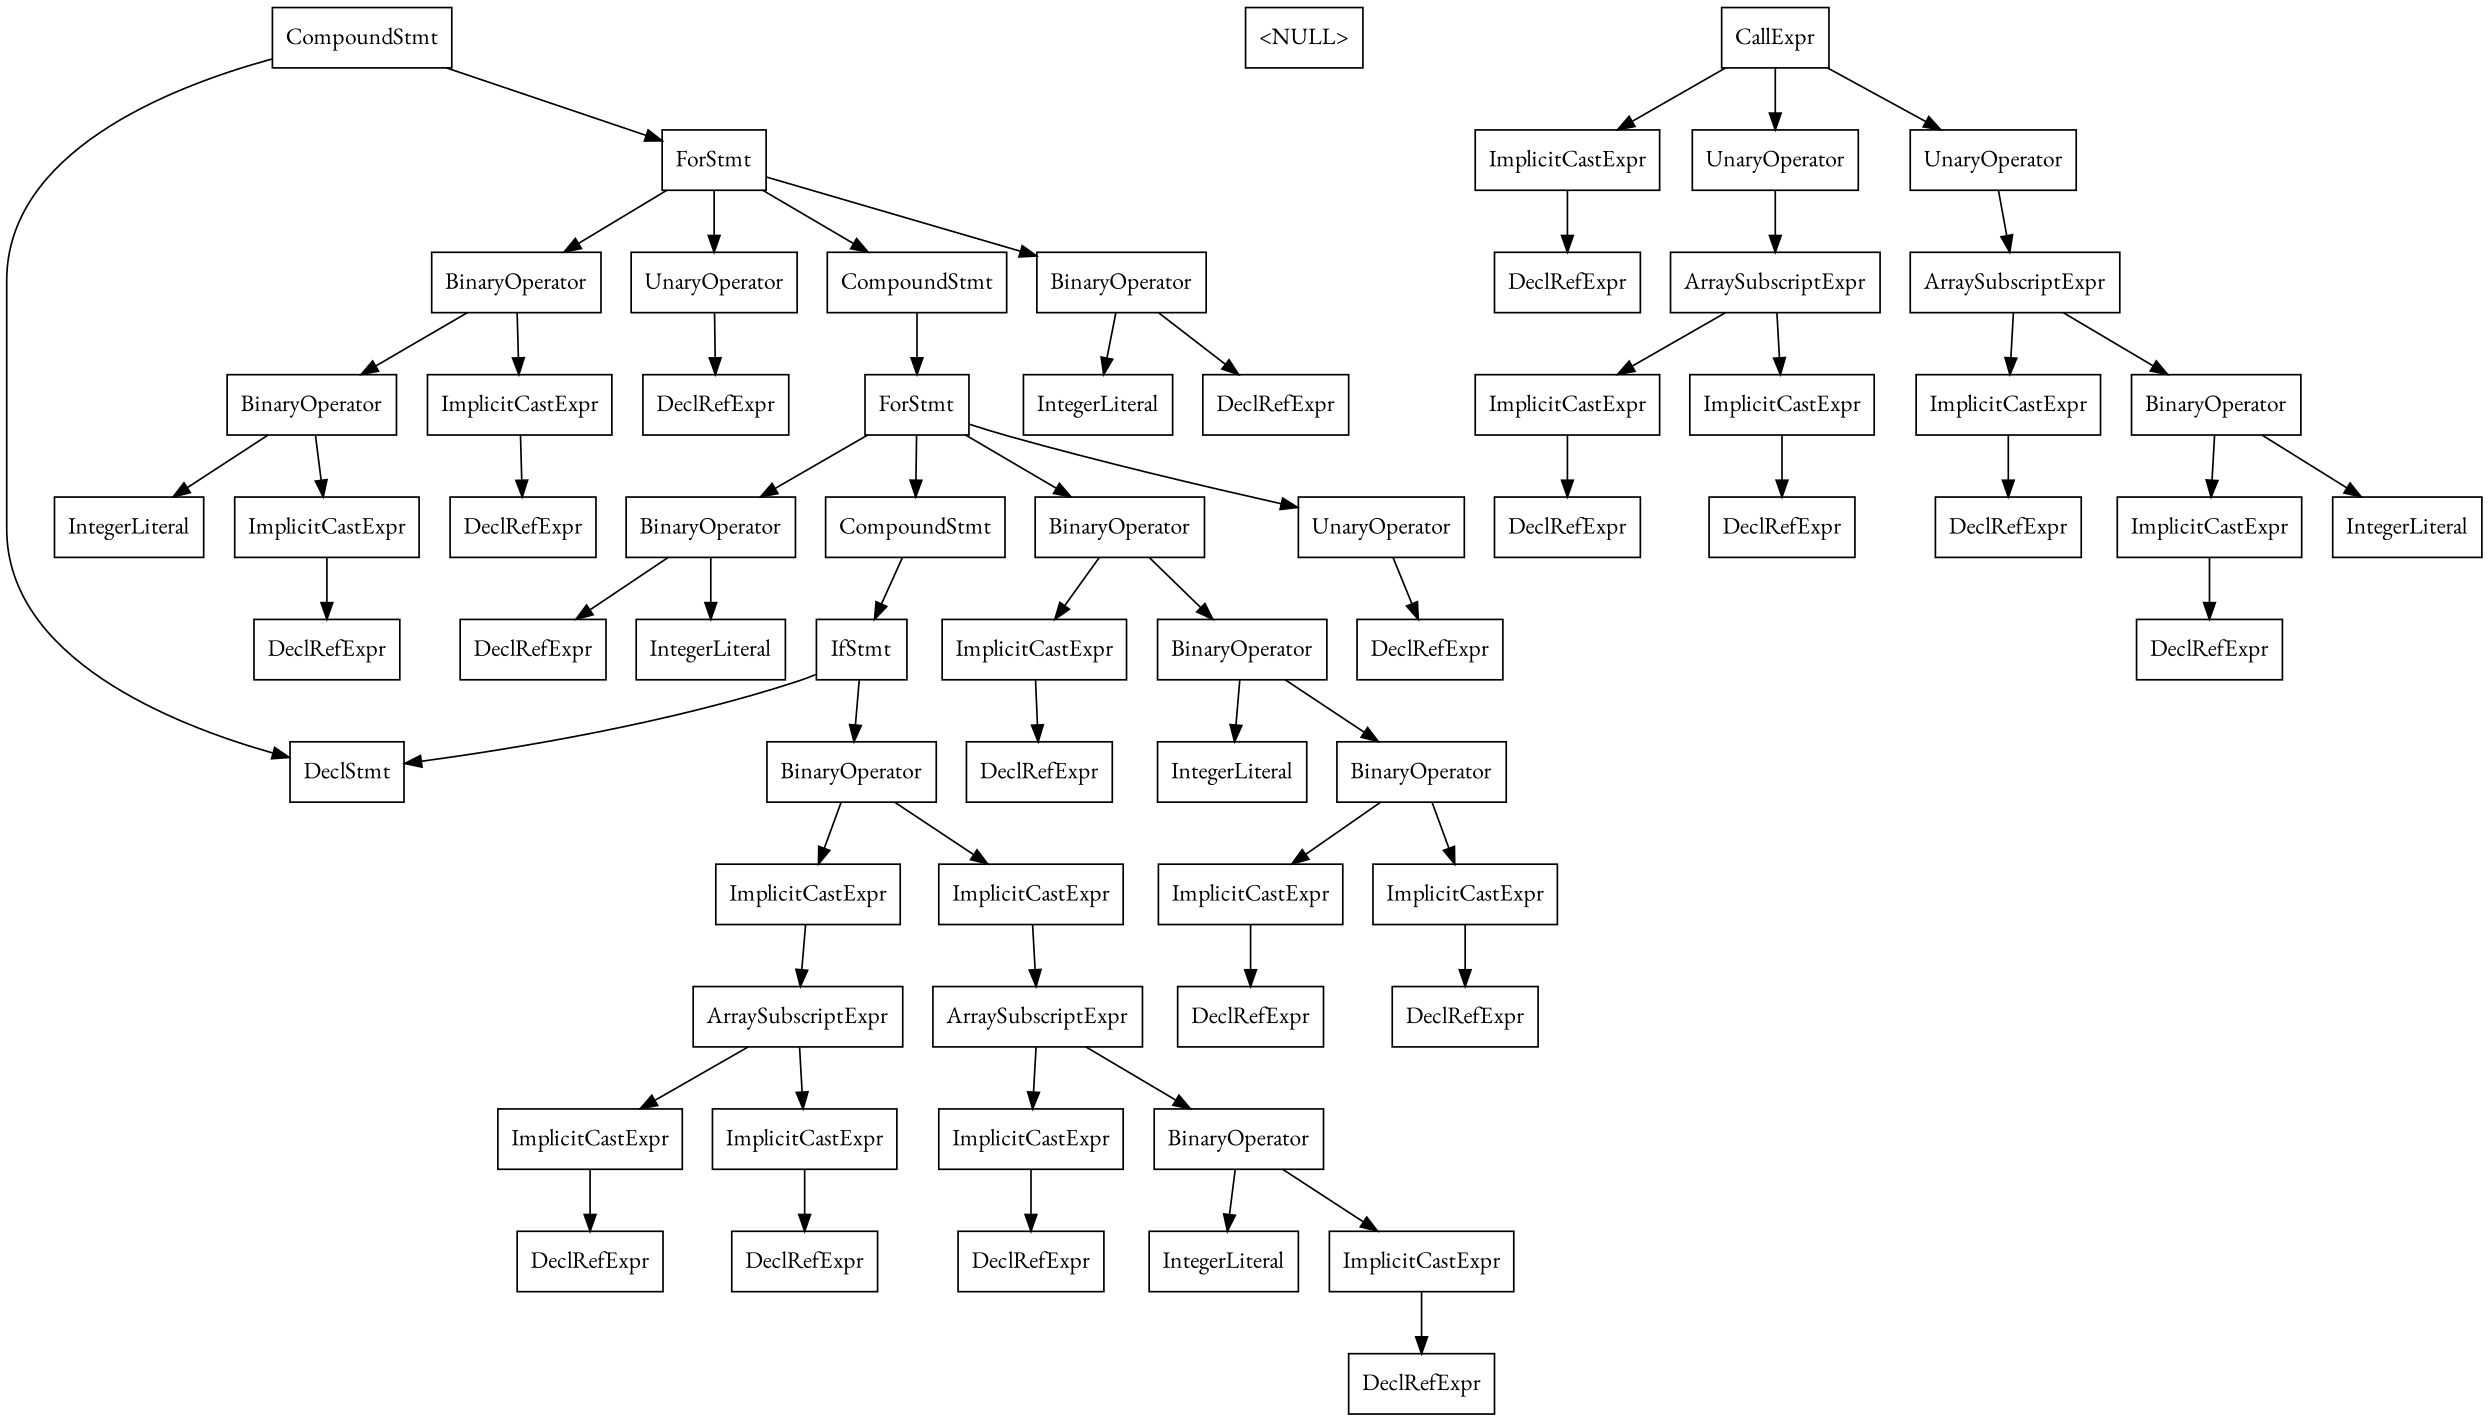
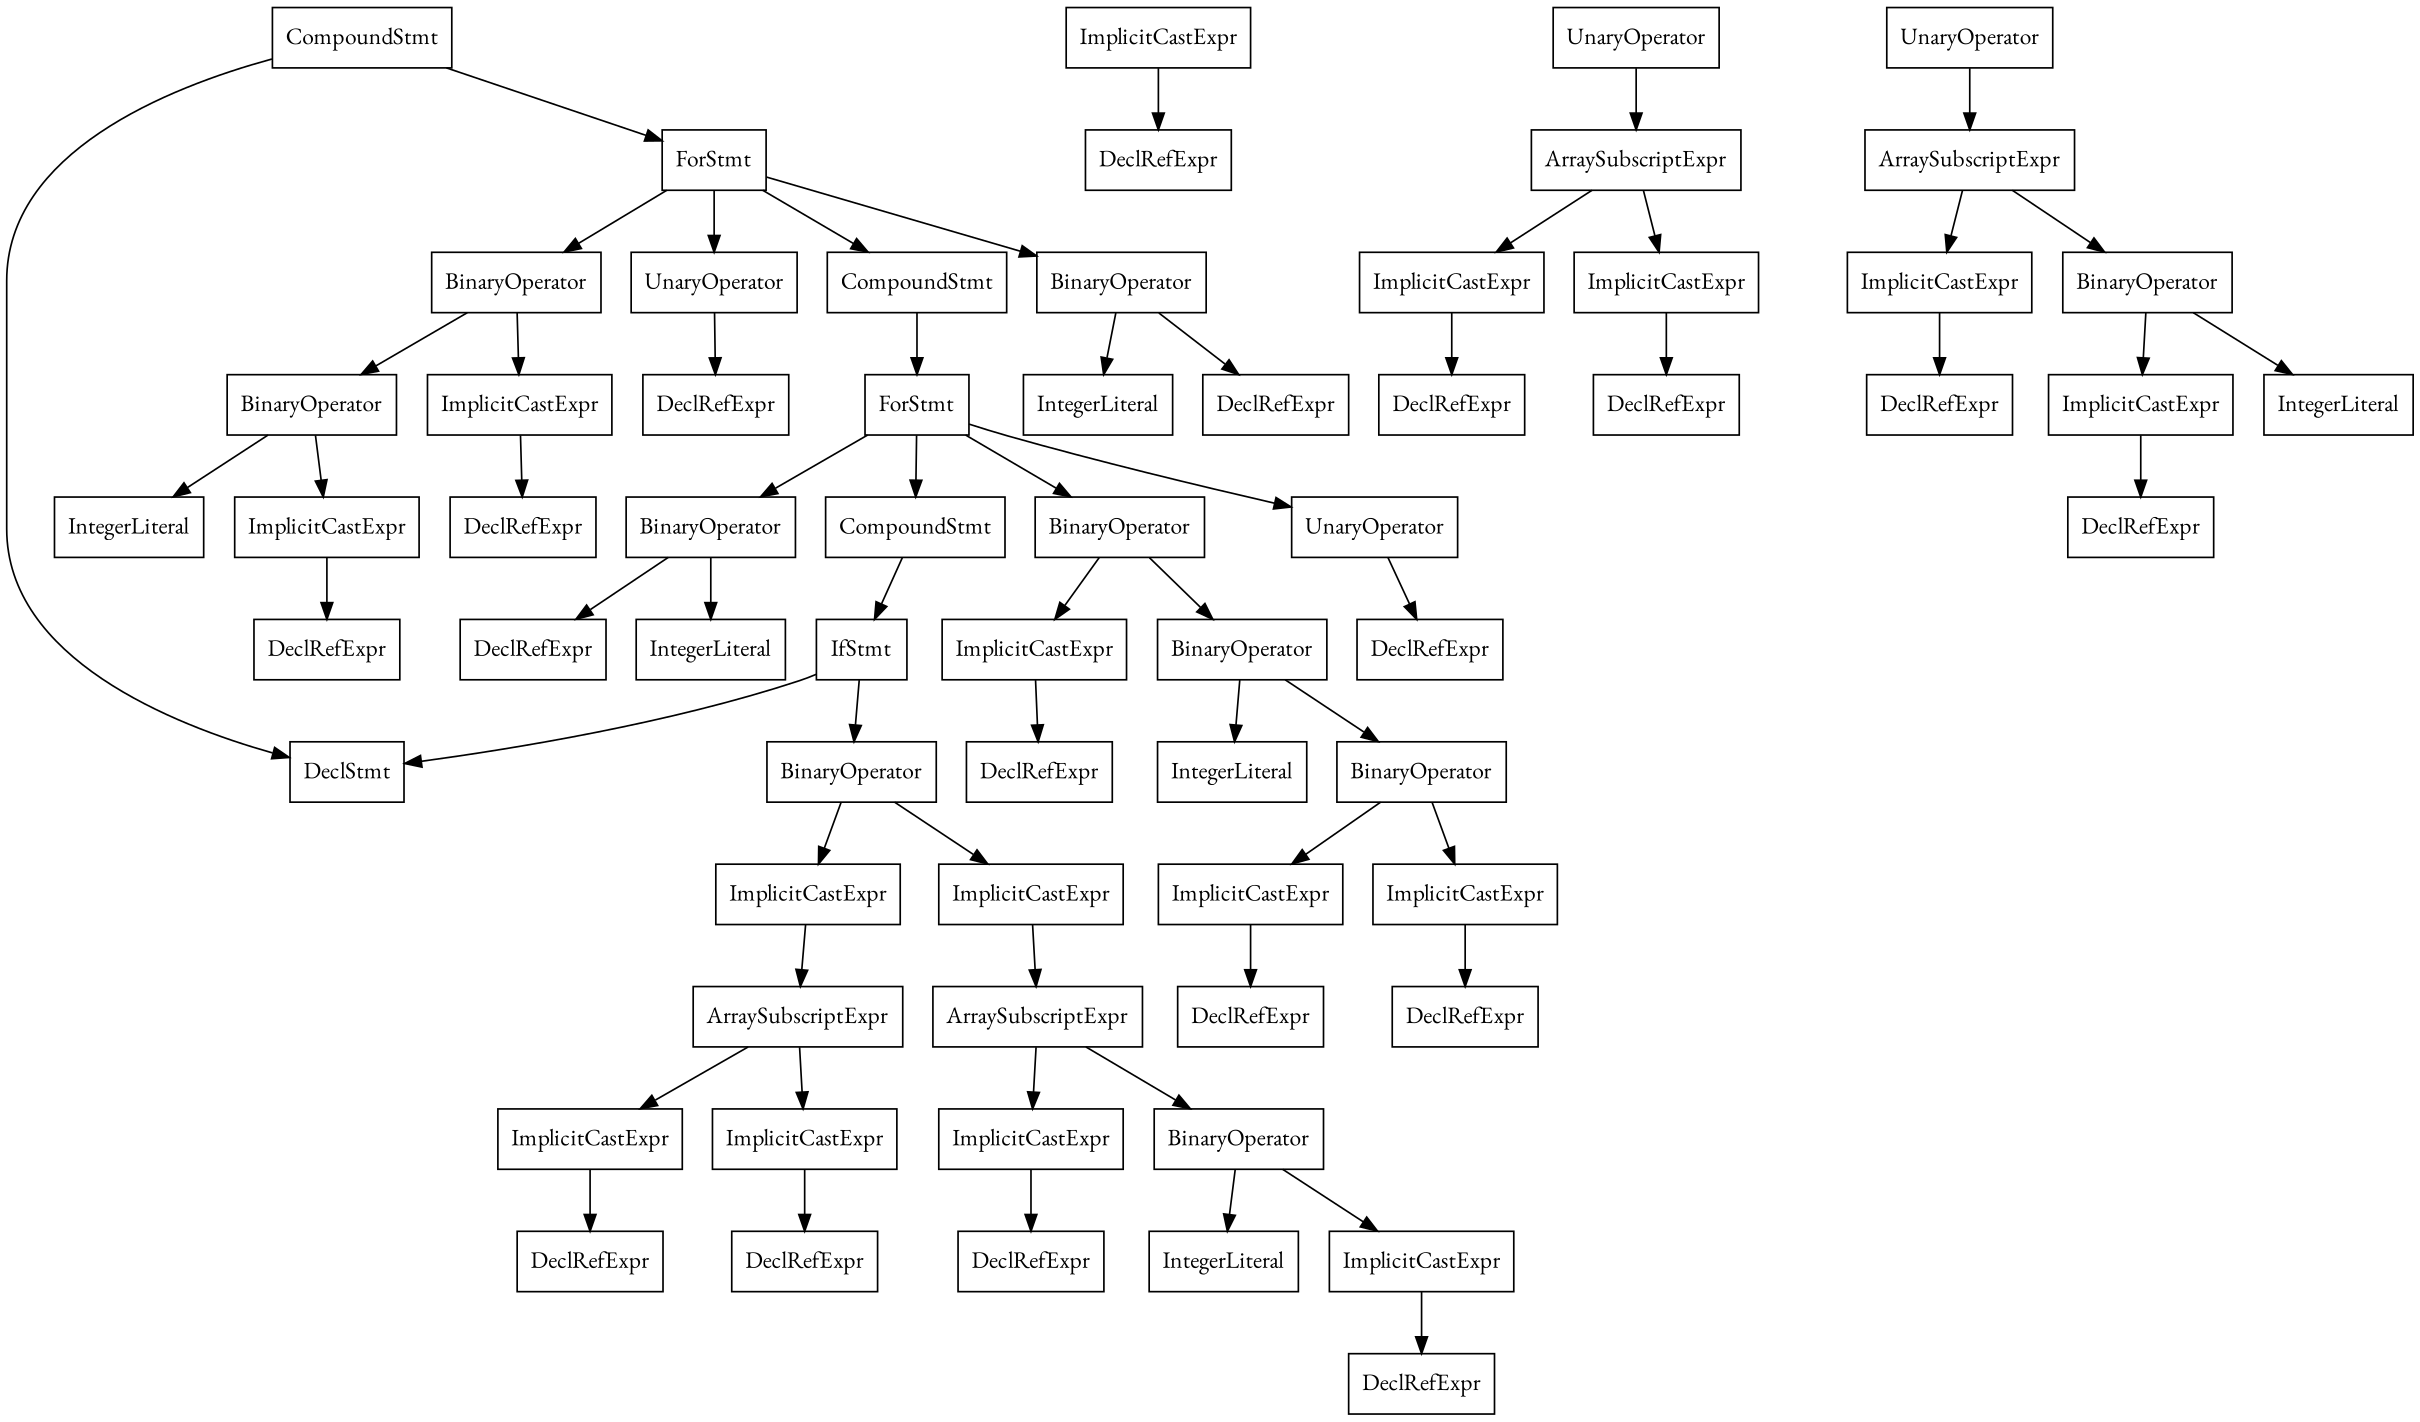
(1304, 38) -> none
(1775, 38) -> none
